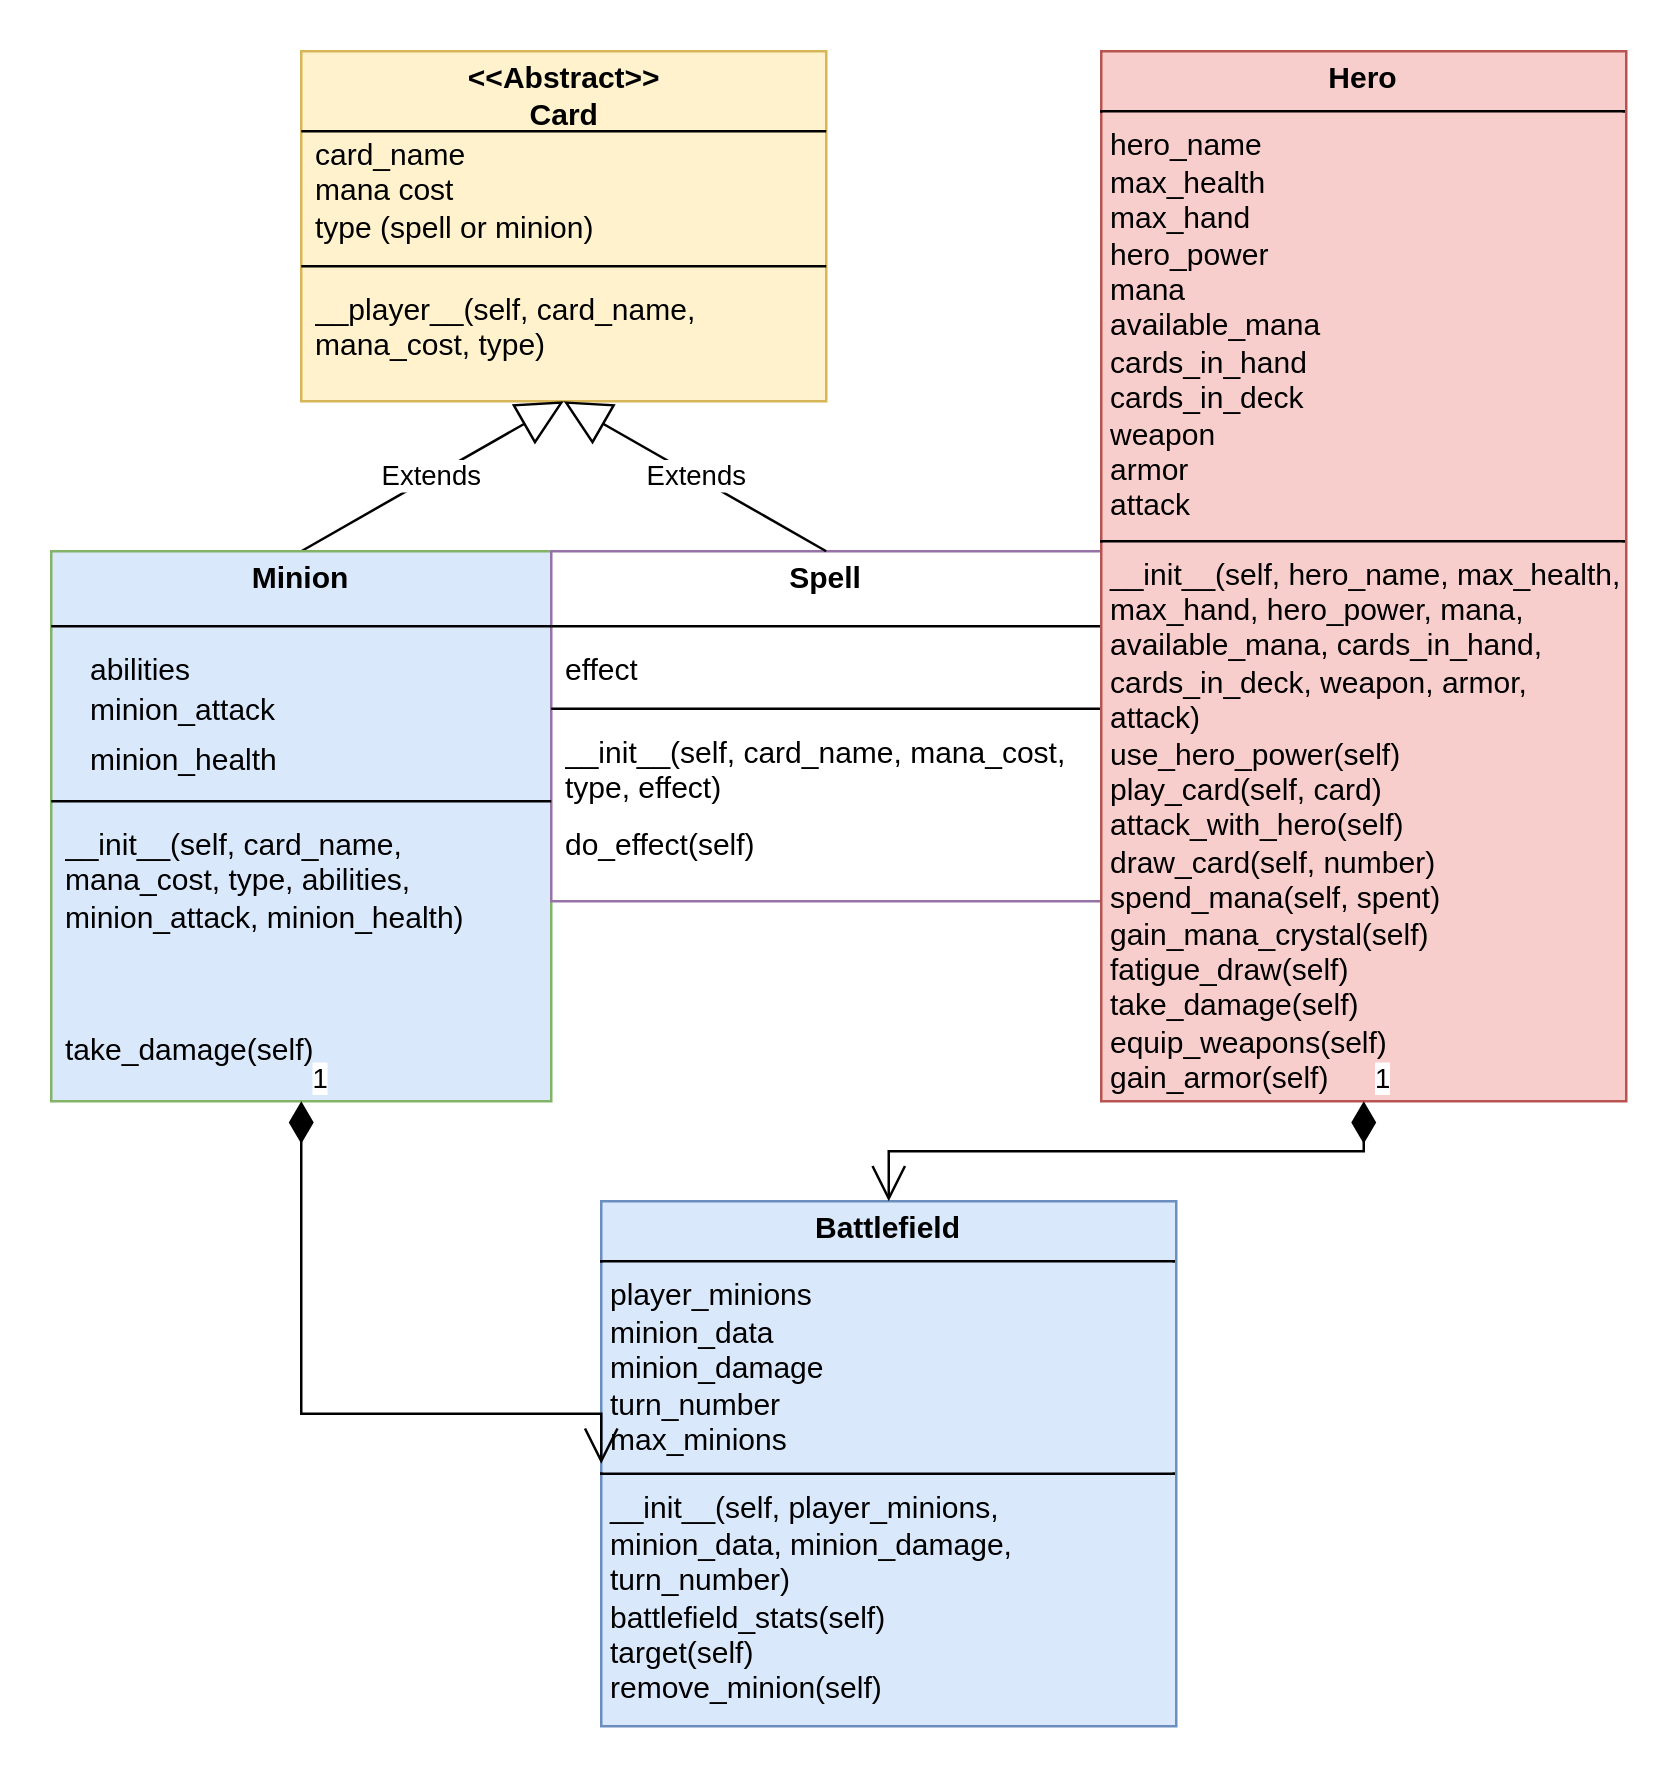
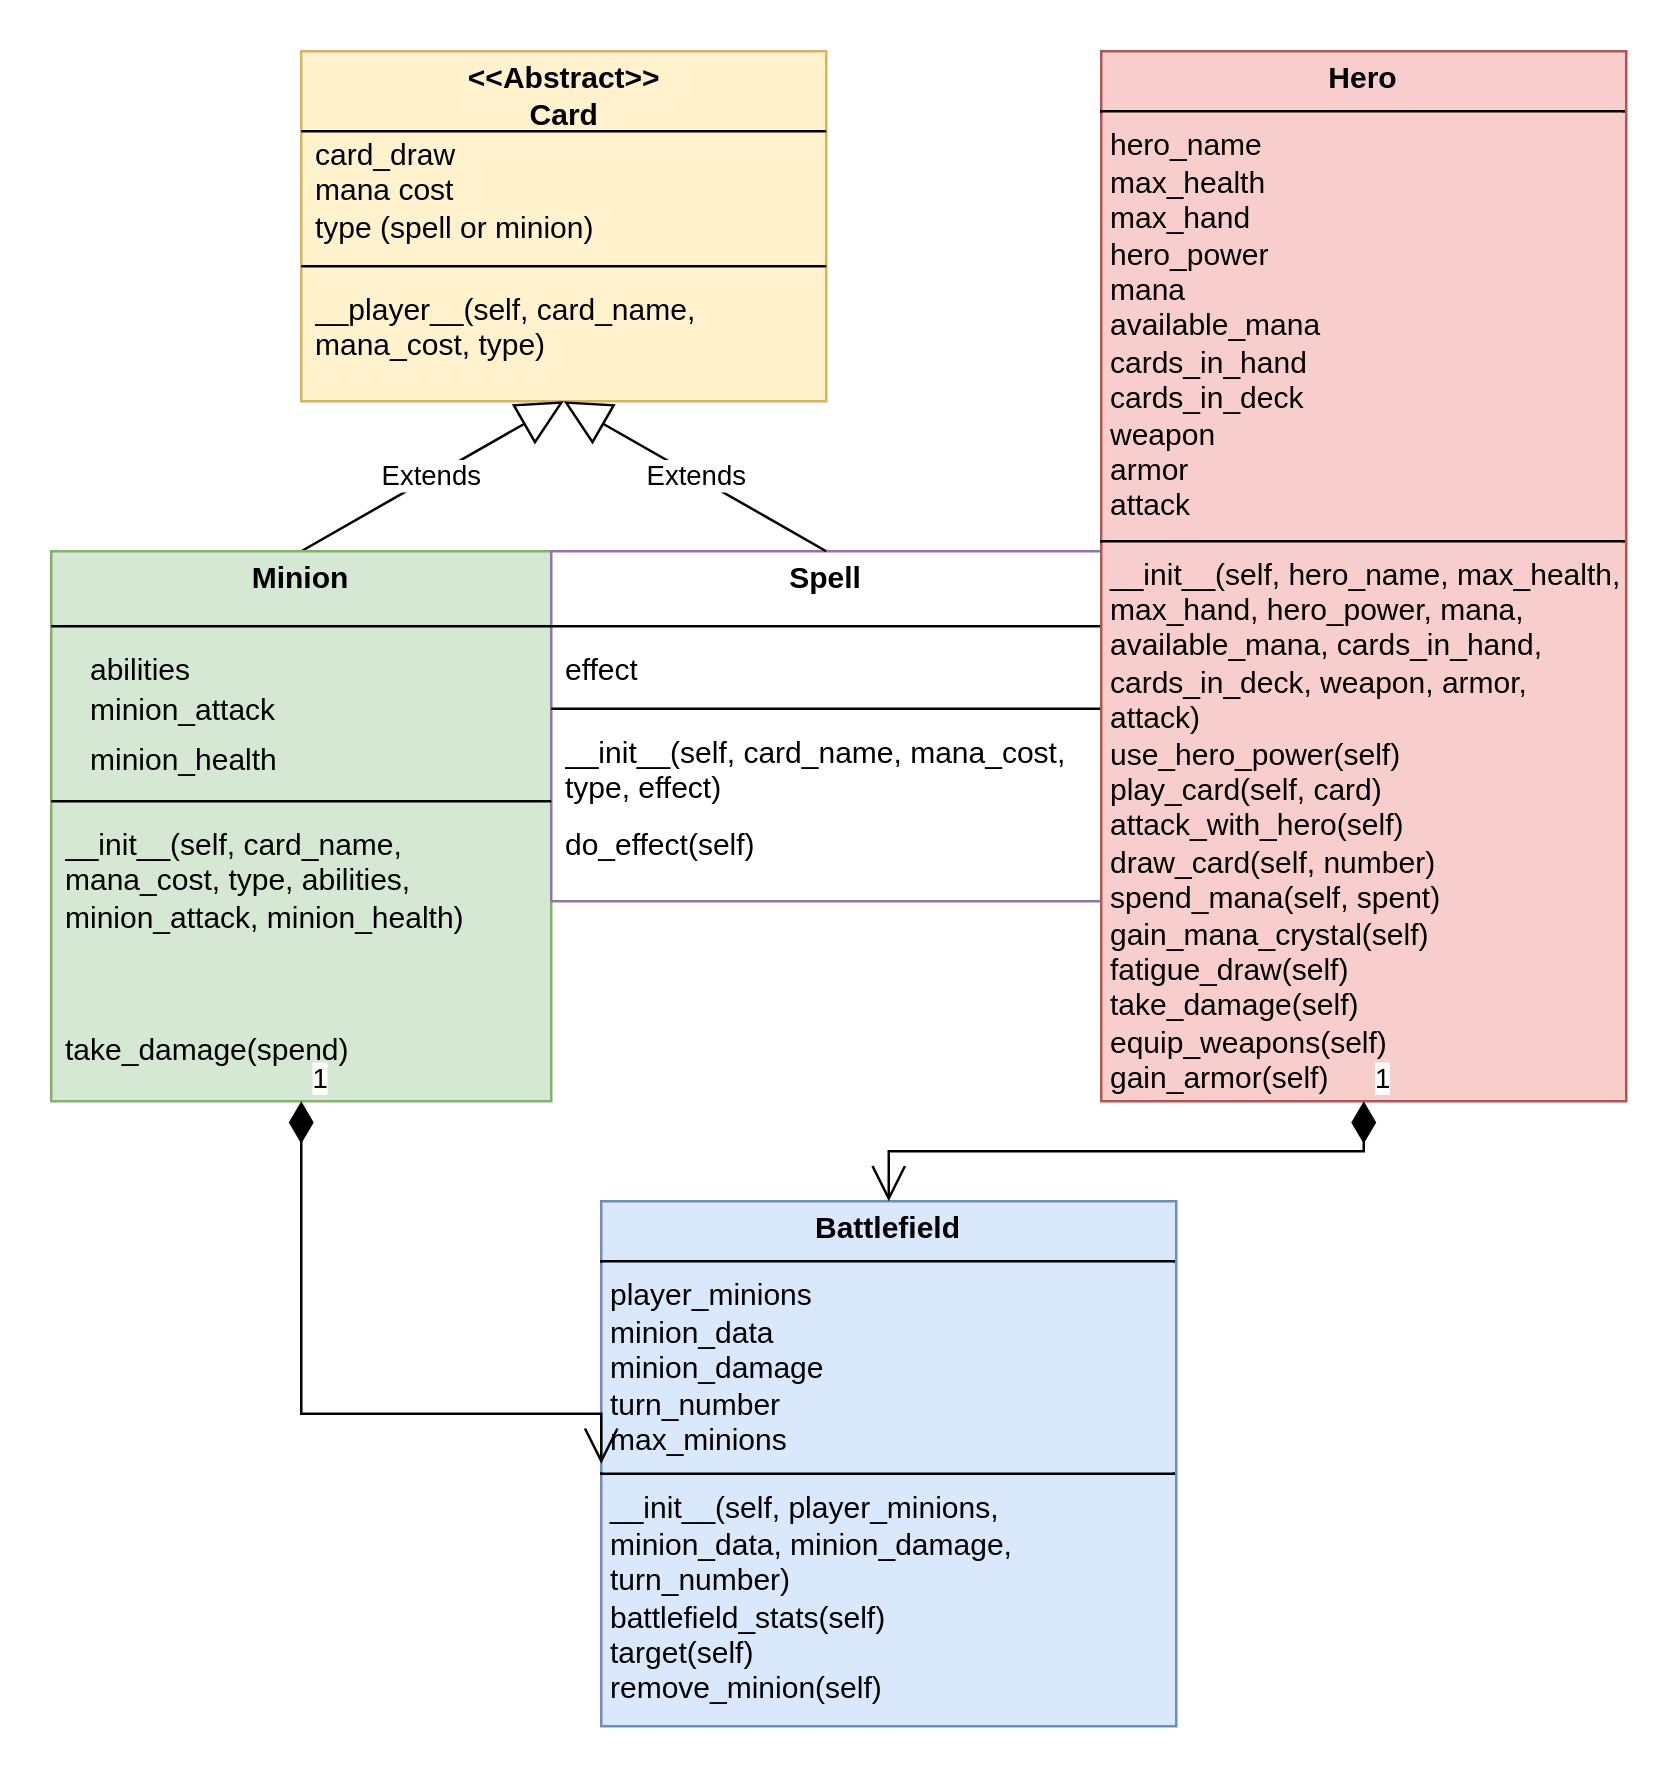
(474, 193) -> (474, 193)
(301, 826) -> (301, 826)
(205, 1052) -> (217, 1052)
